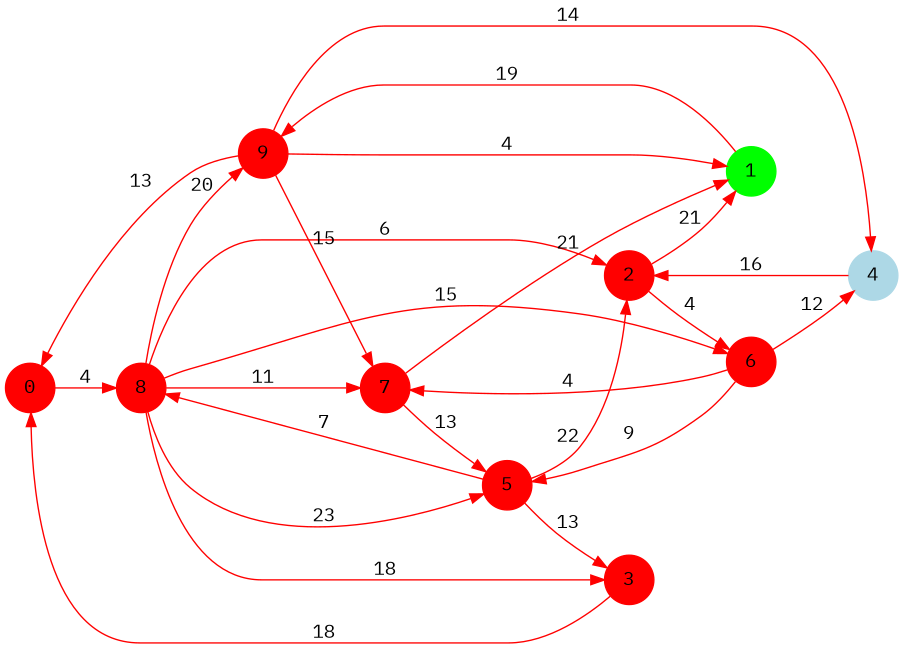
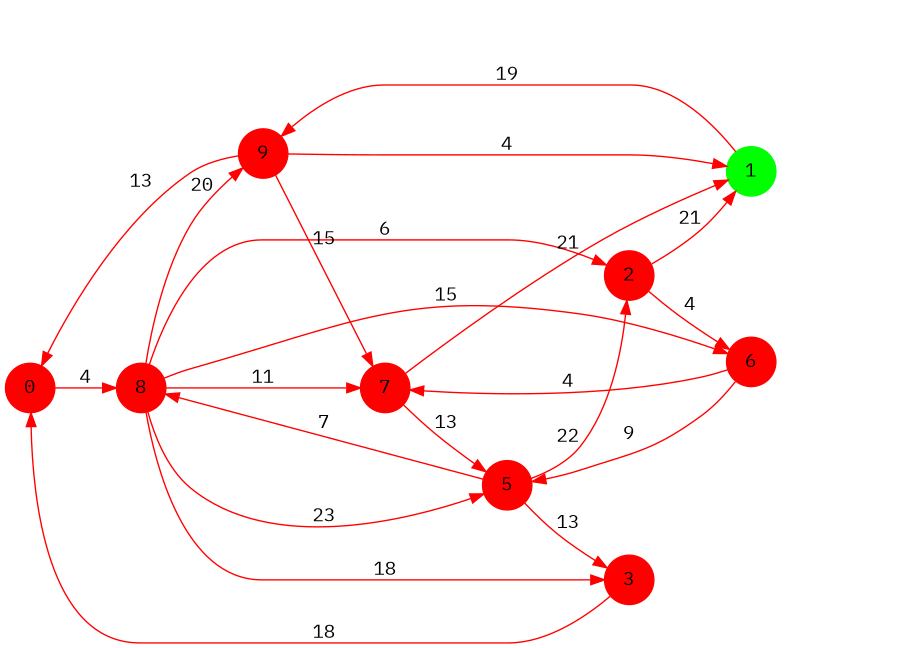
(873, 276) -> none
